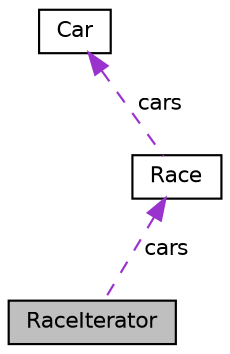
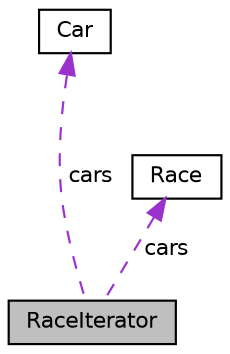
(133, 113) -> (61, 190)
